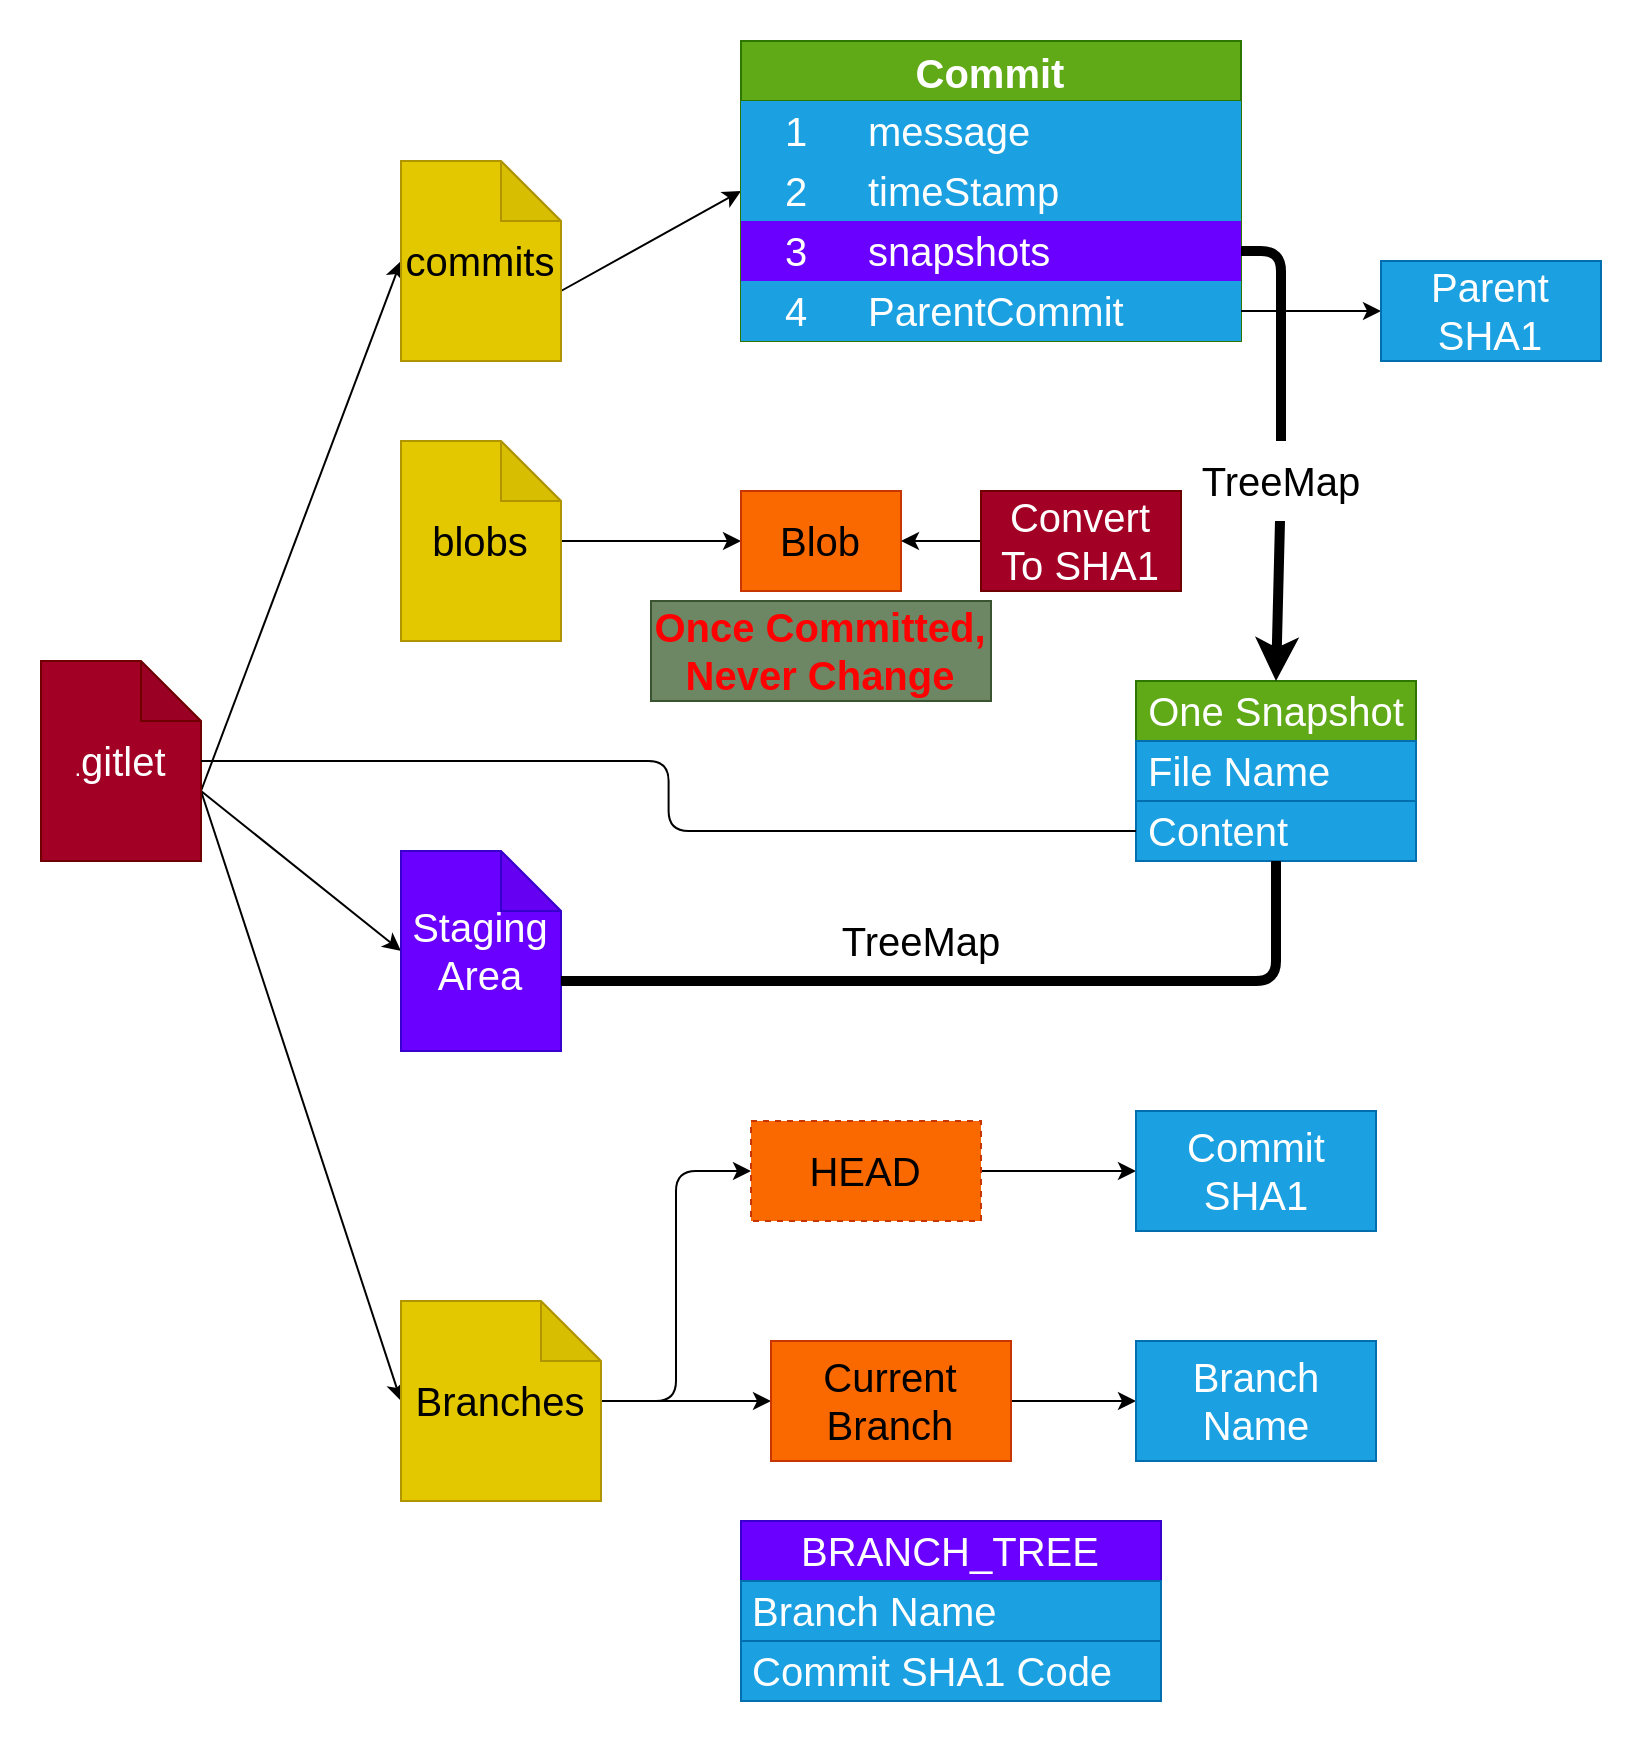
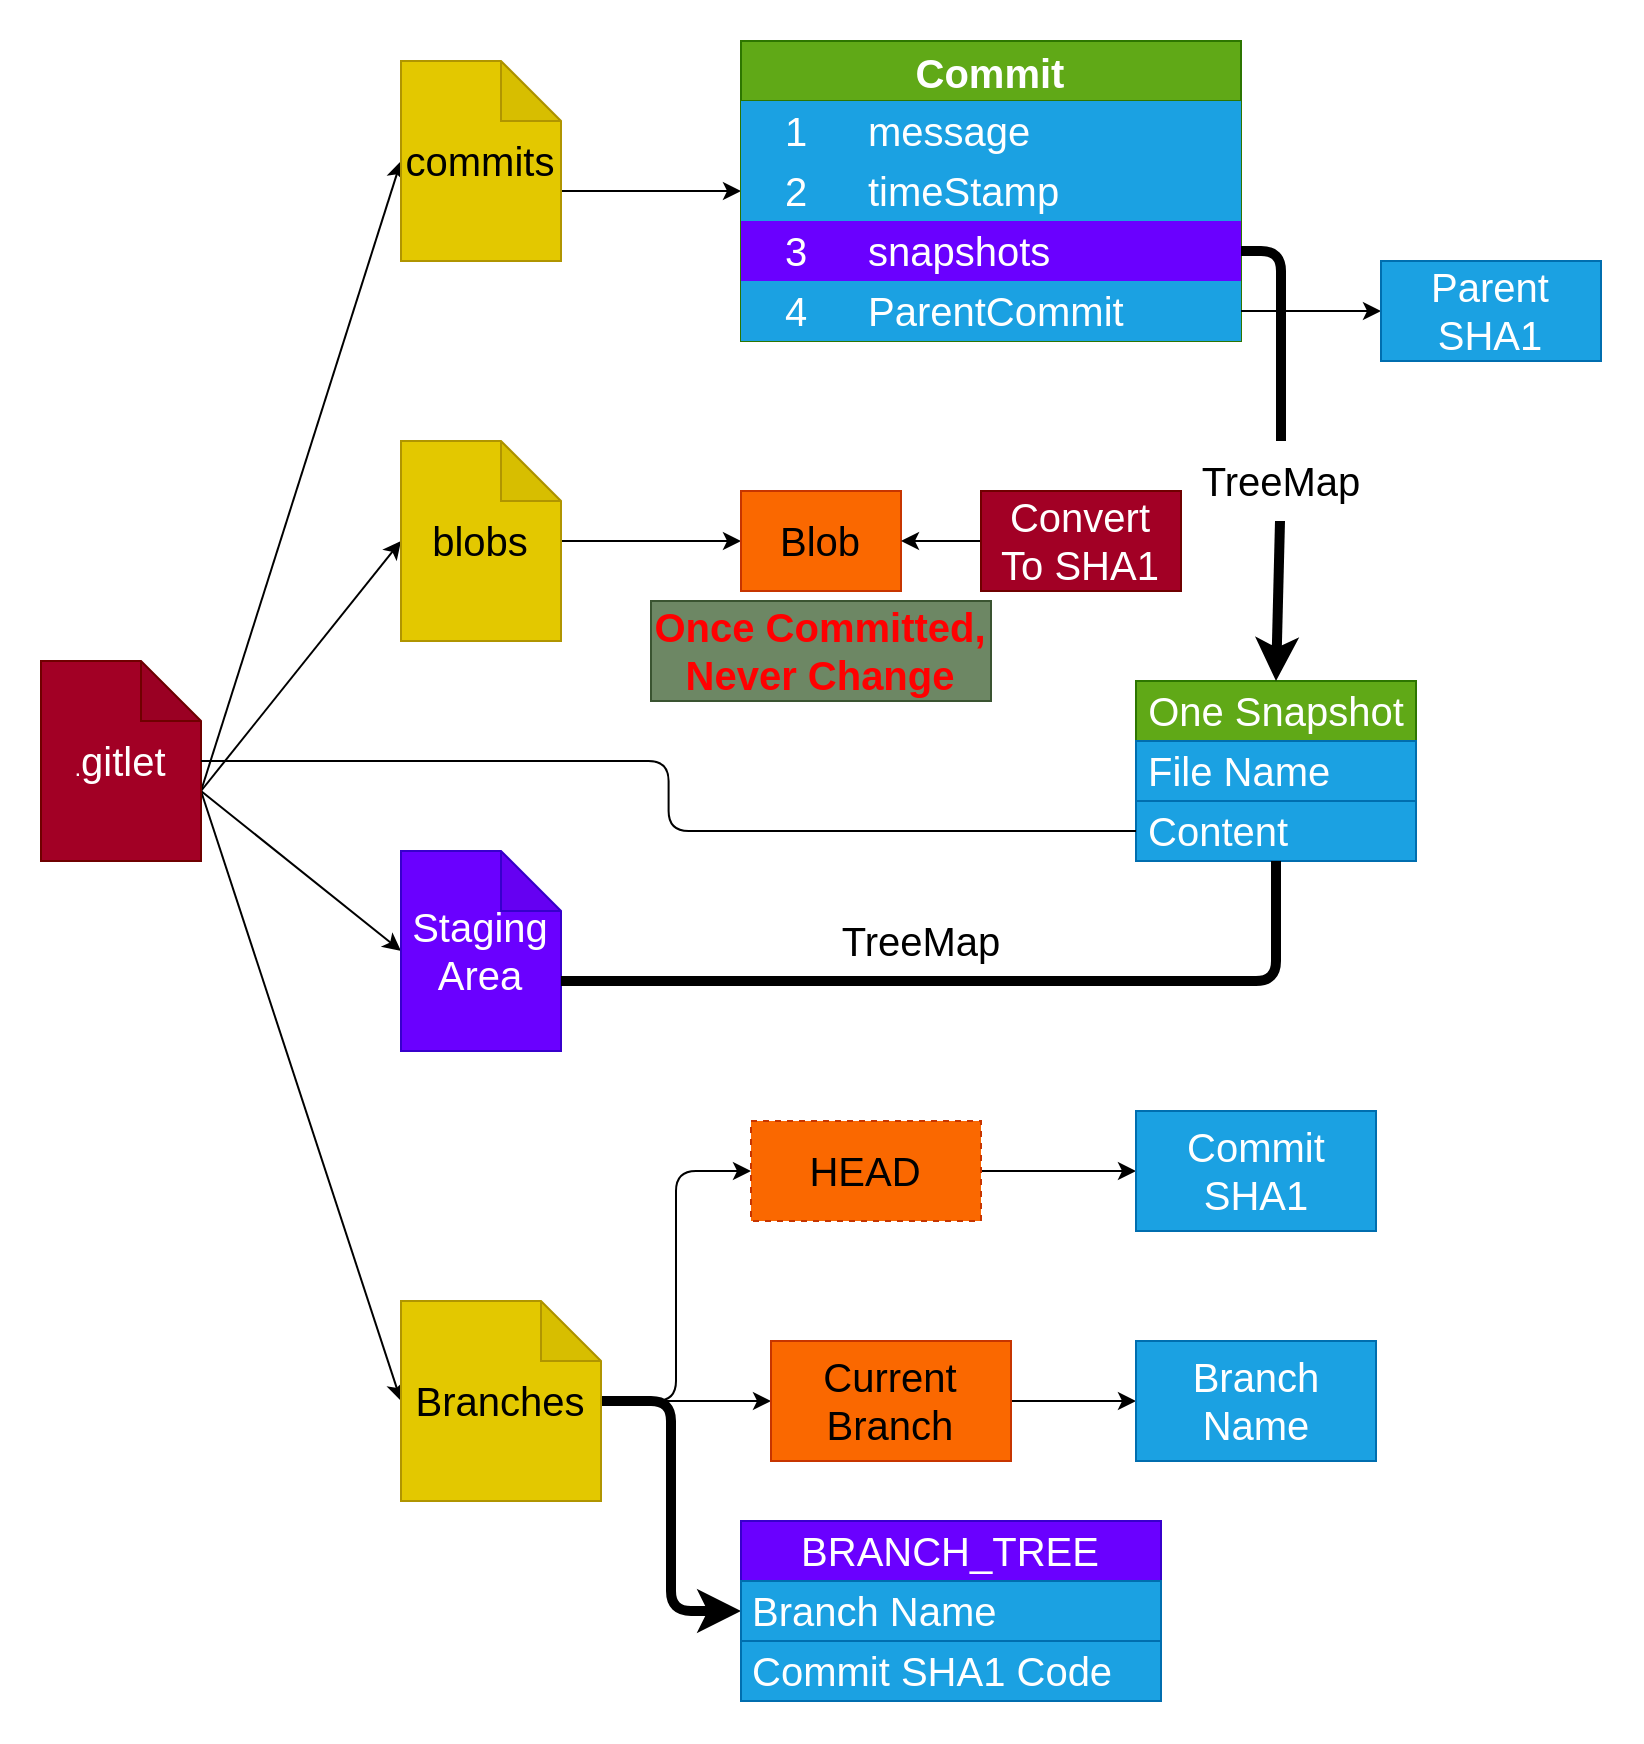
(481, 261) -> (481, 161)
none -> (310, 654)
none -> (671, 1523)
